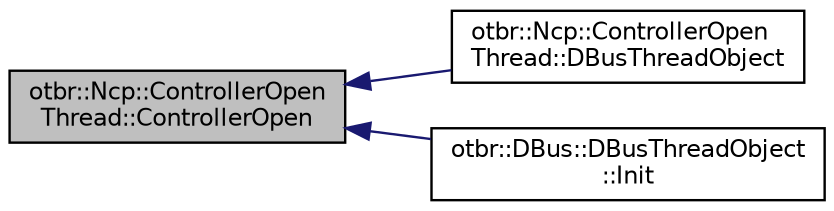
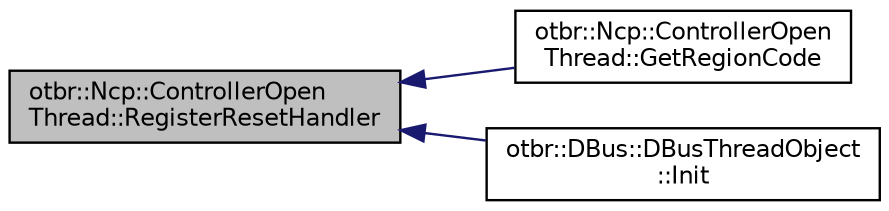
(628, 47) -> (683, 47)
(177, 107) -> (205, 107)
